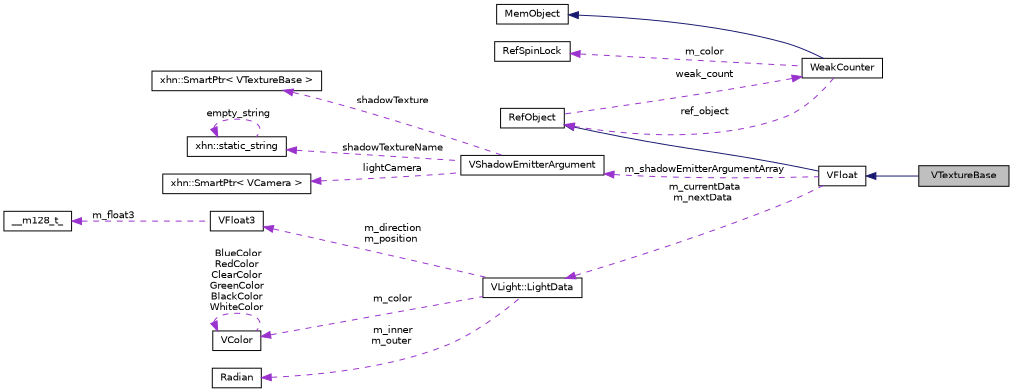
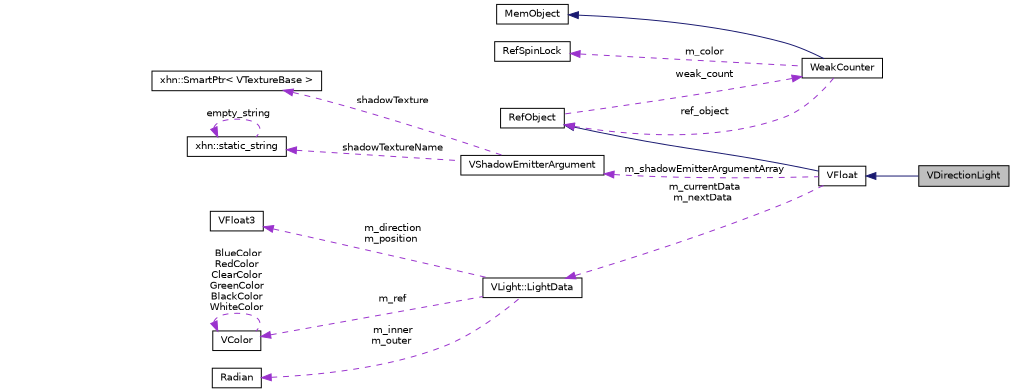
(964, 176) -> (964, 176)
(237, 184) -> none
(38, 221) -> none
(391, 299) -> (391, 299)
